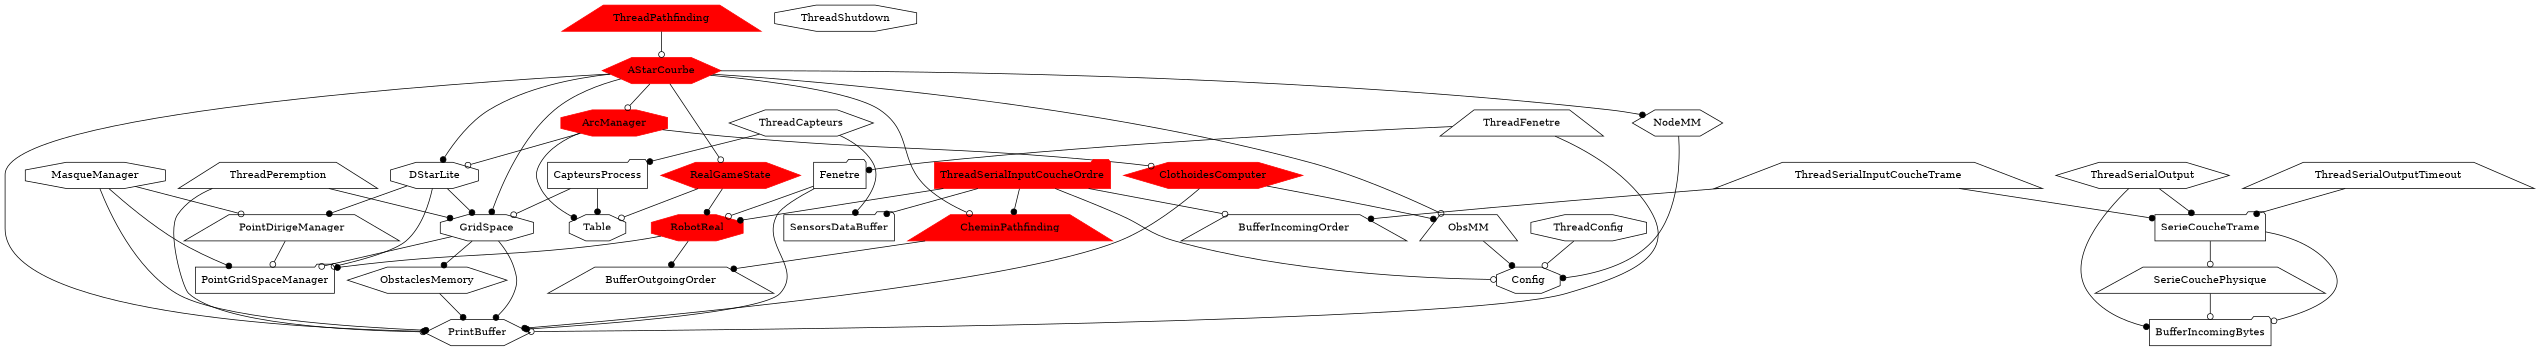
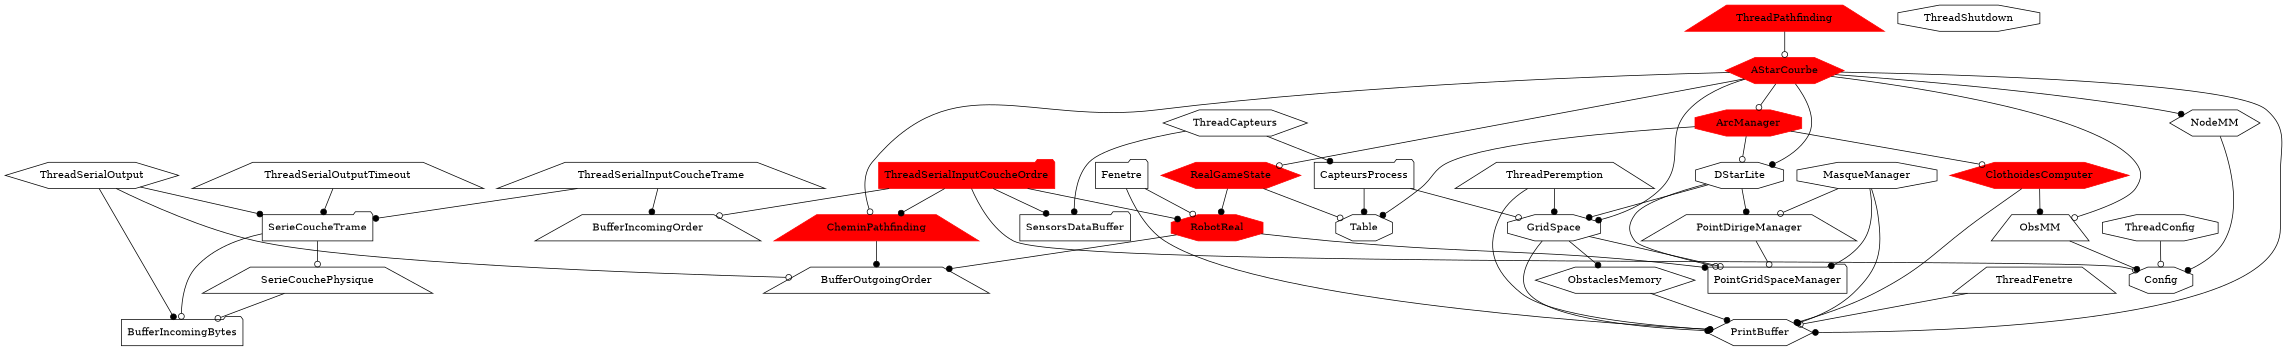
(1162, 143) -> none
none -> (446, 262)
